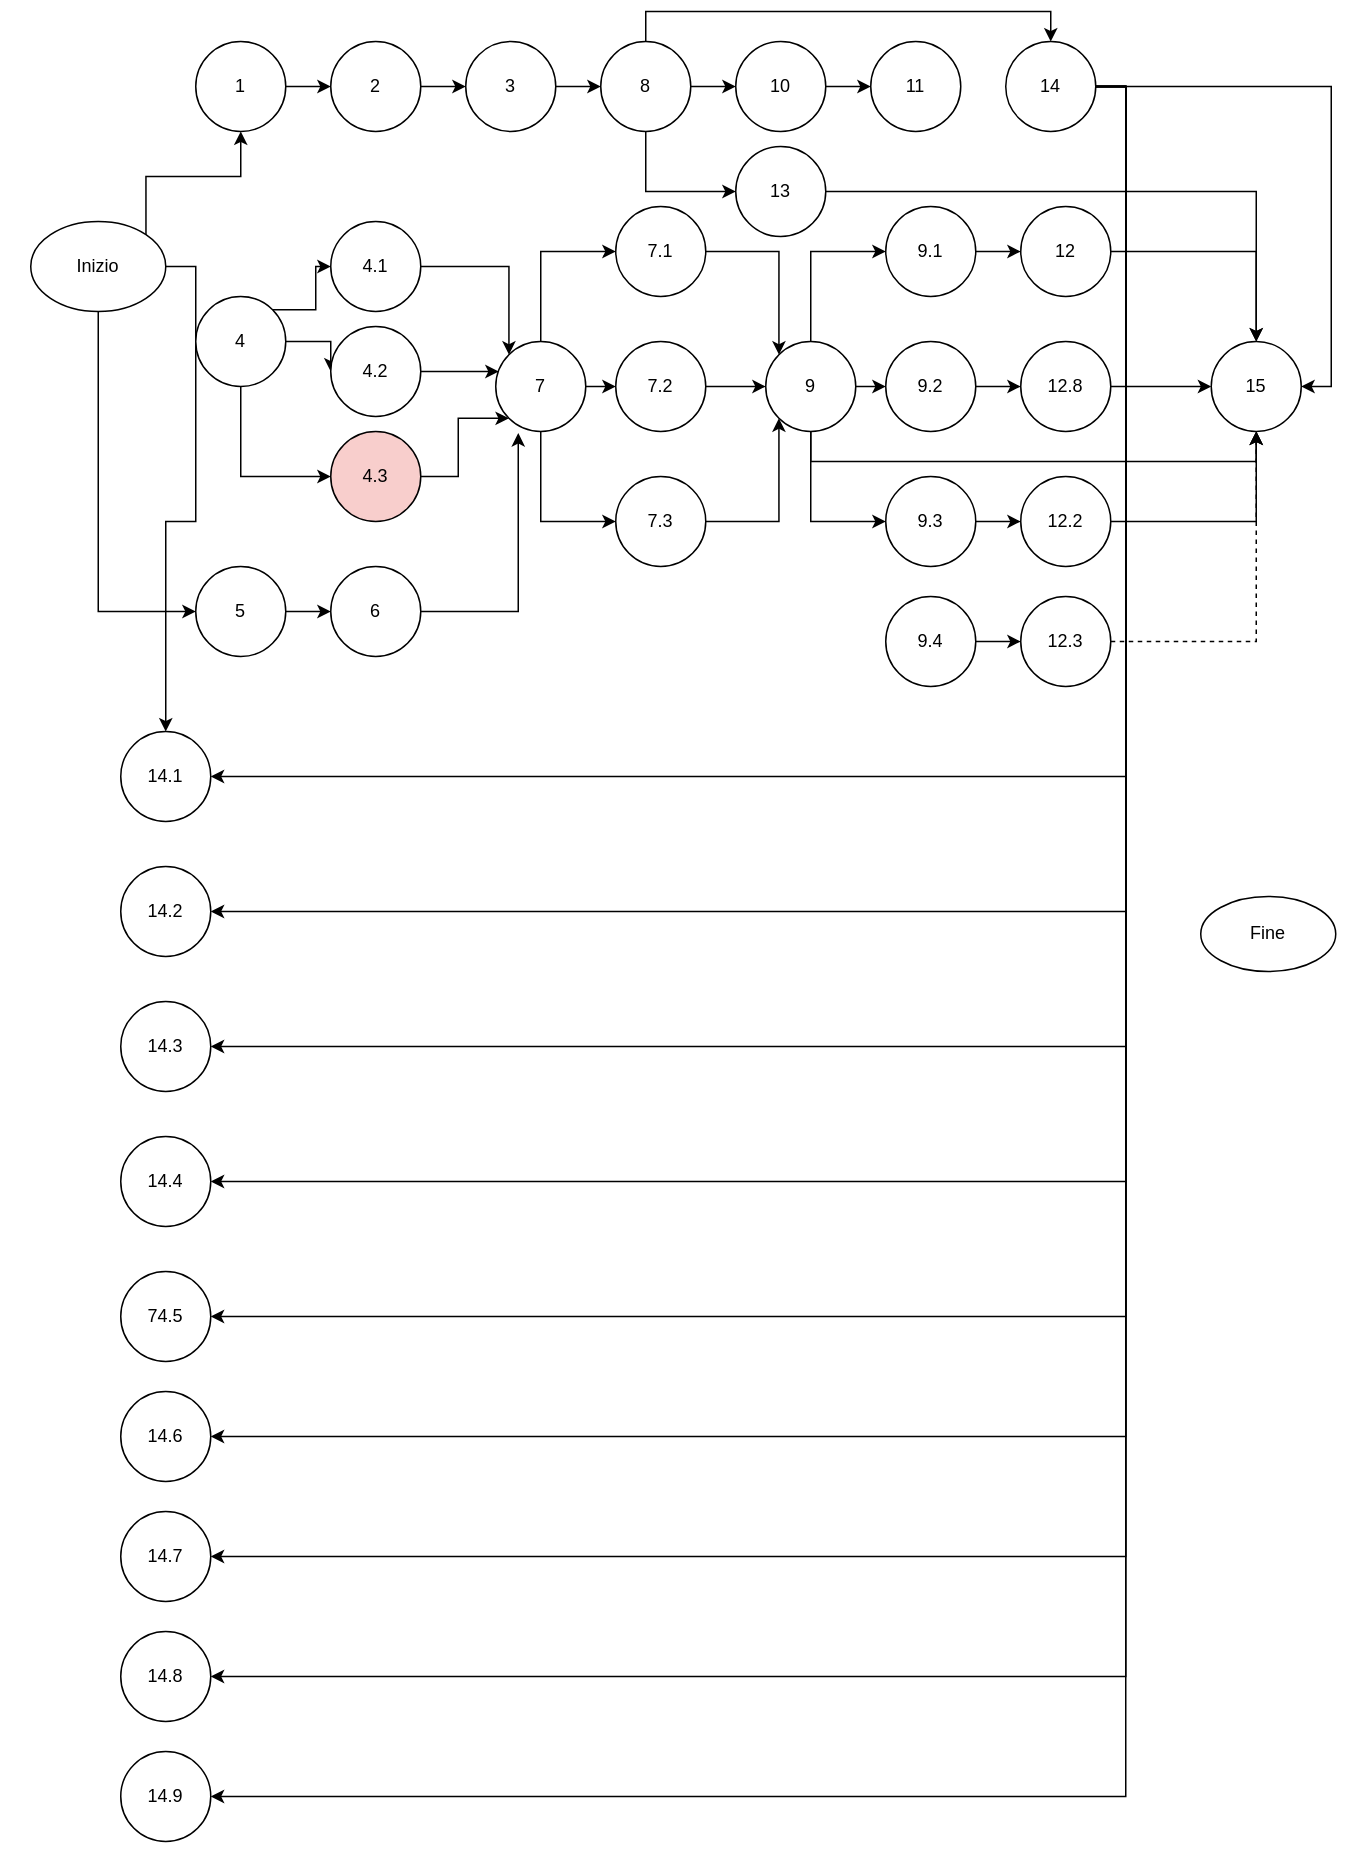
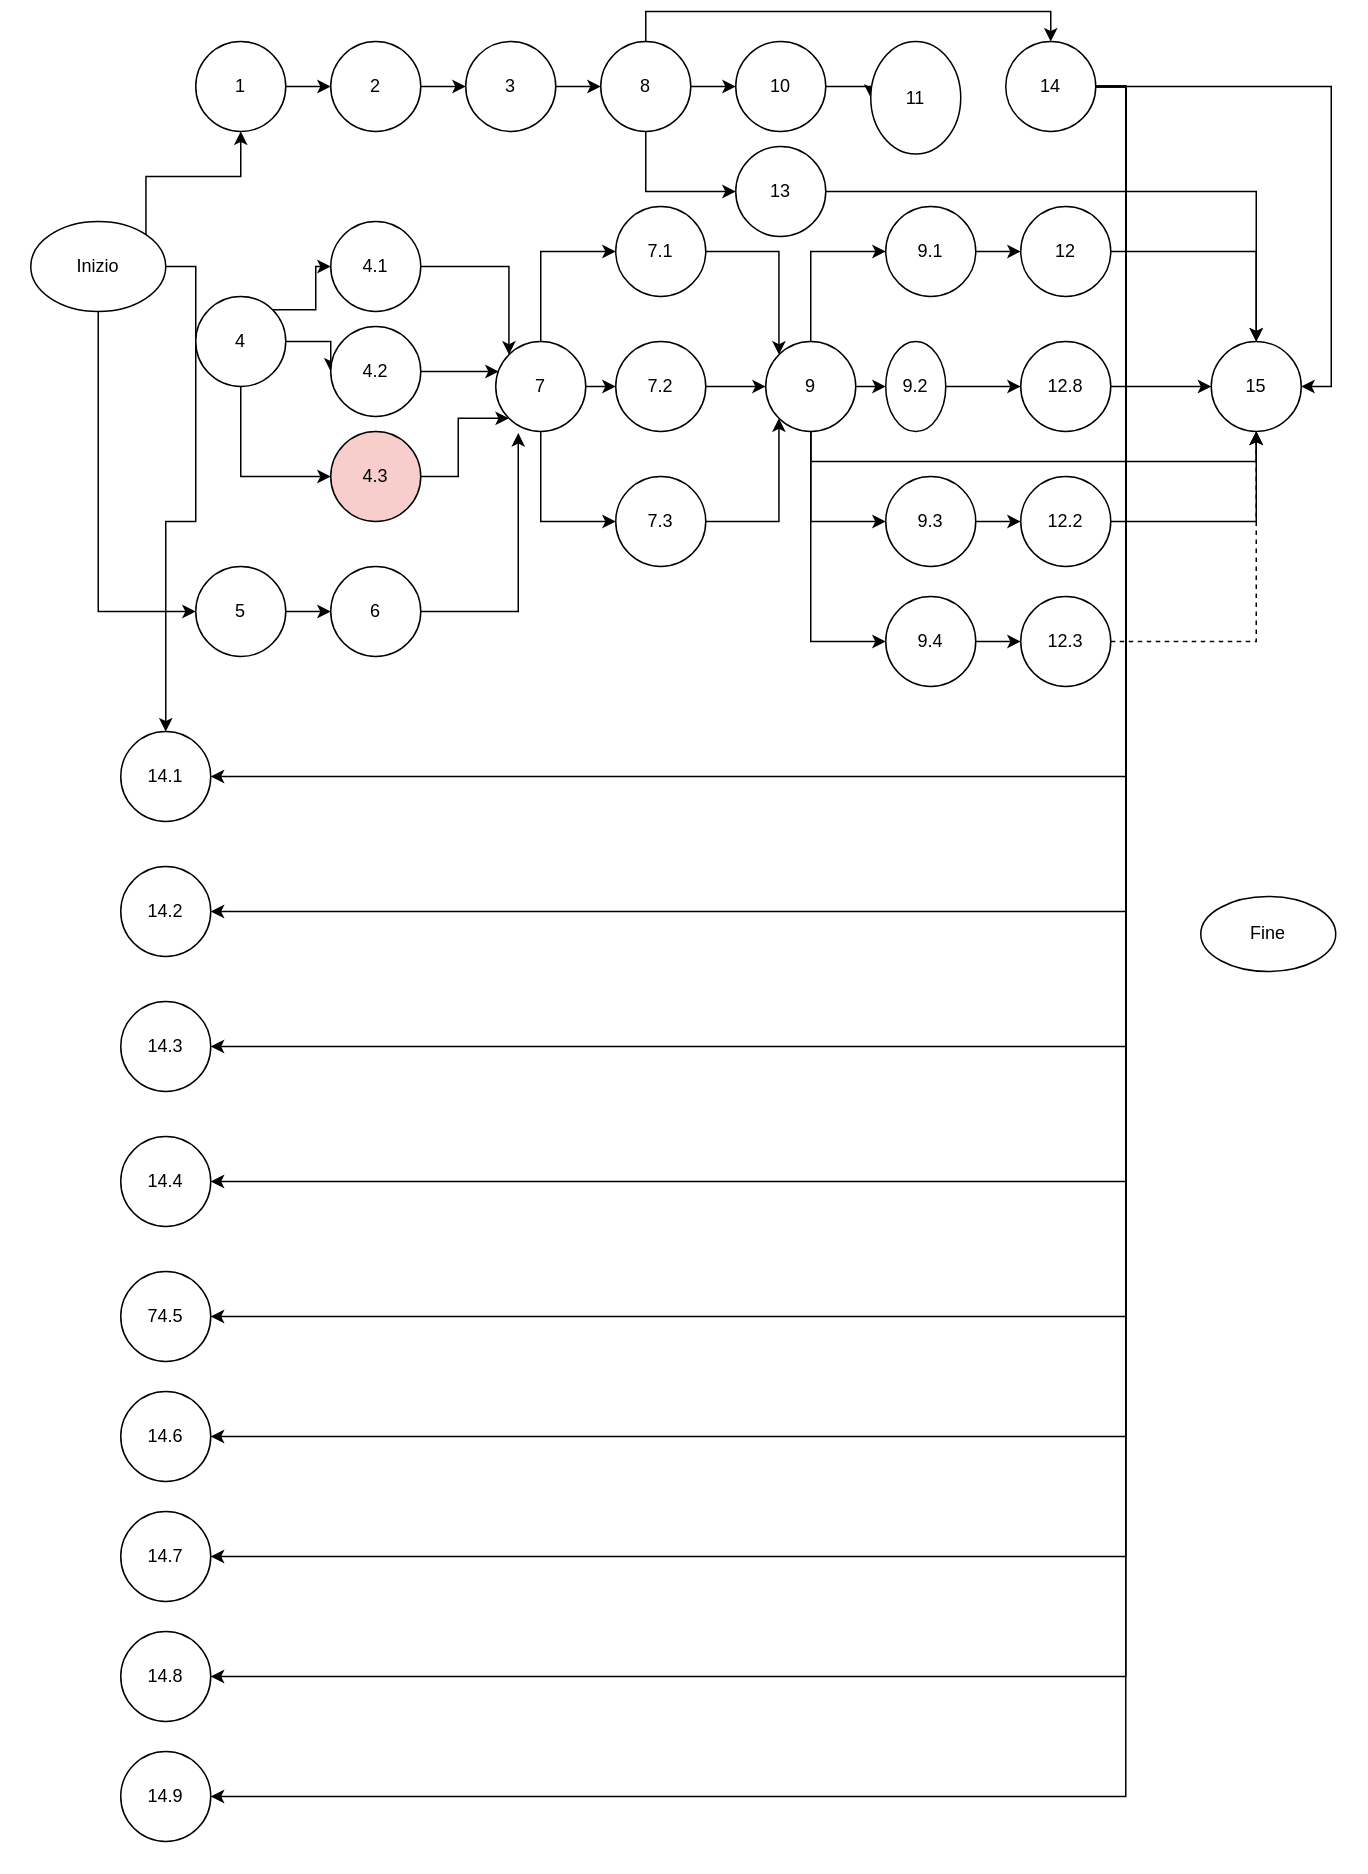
(916, 86) -> (916, 98)
(931, 386) -> (916, 386)
none -> (811, 615)
